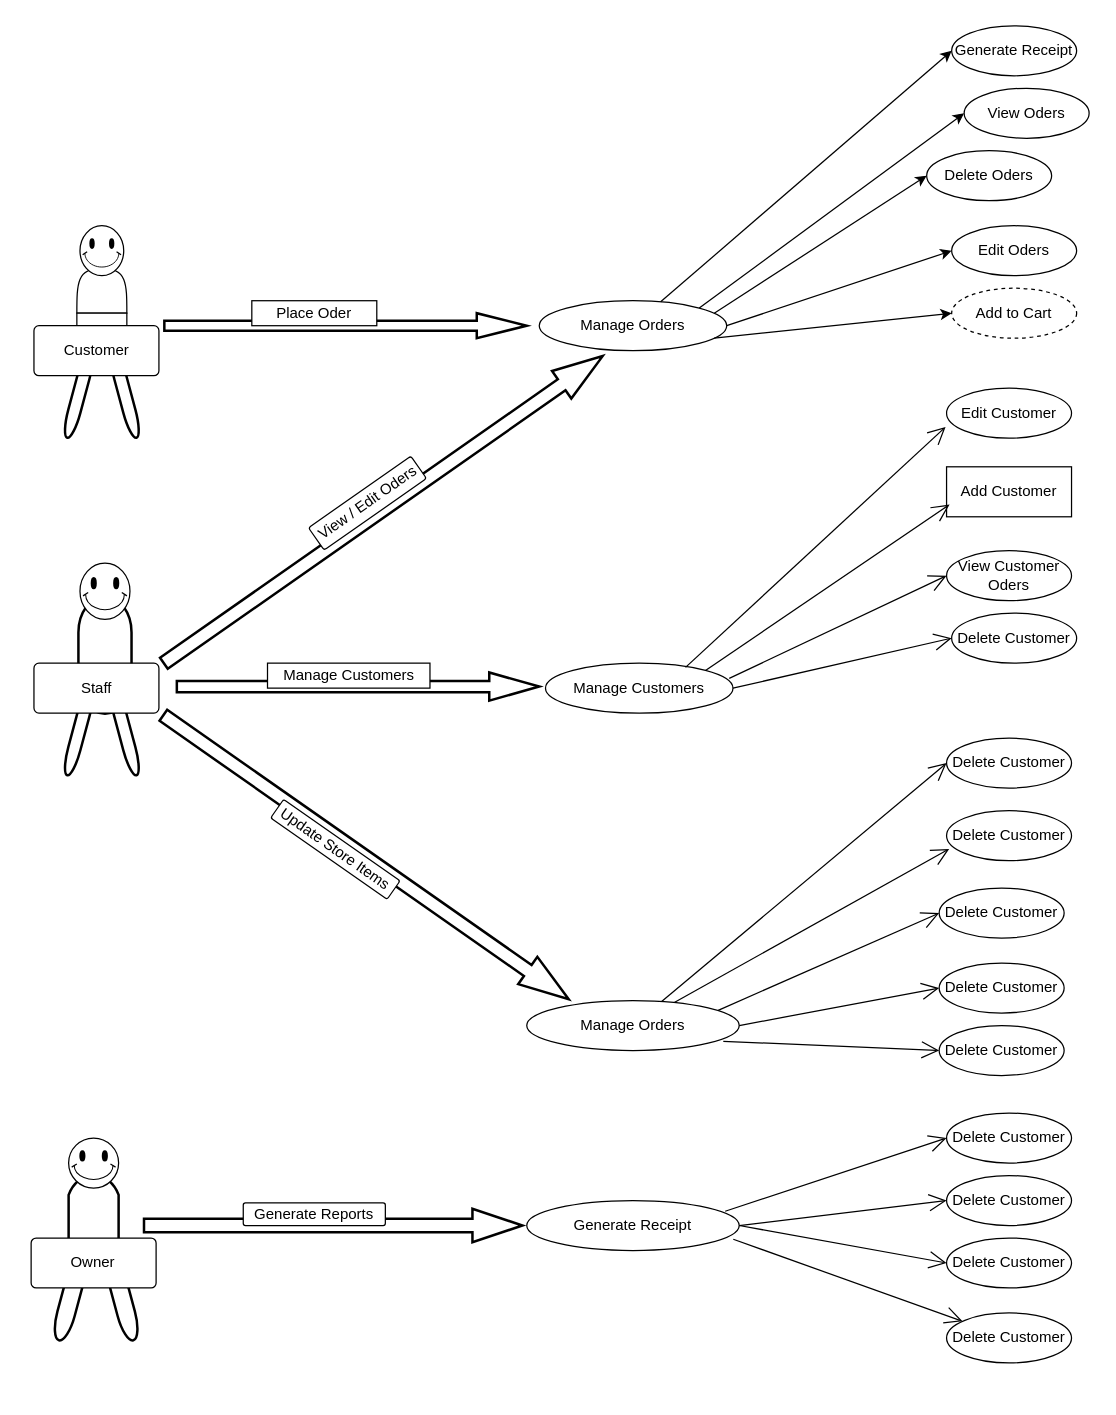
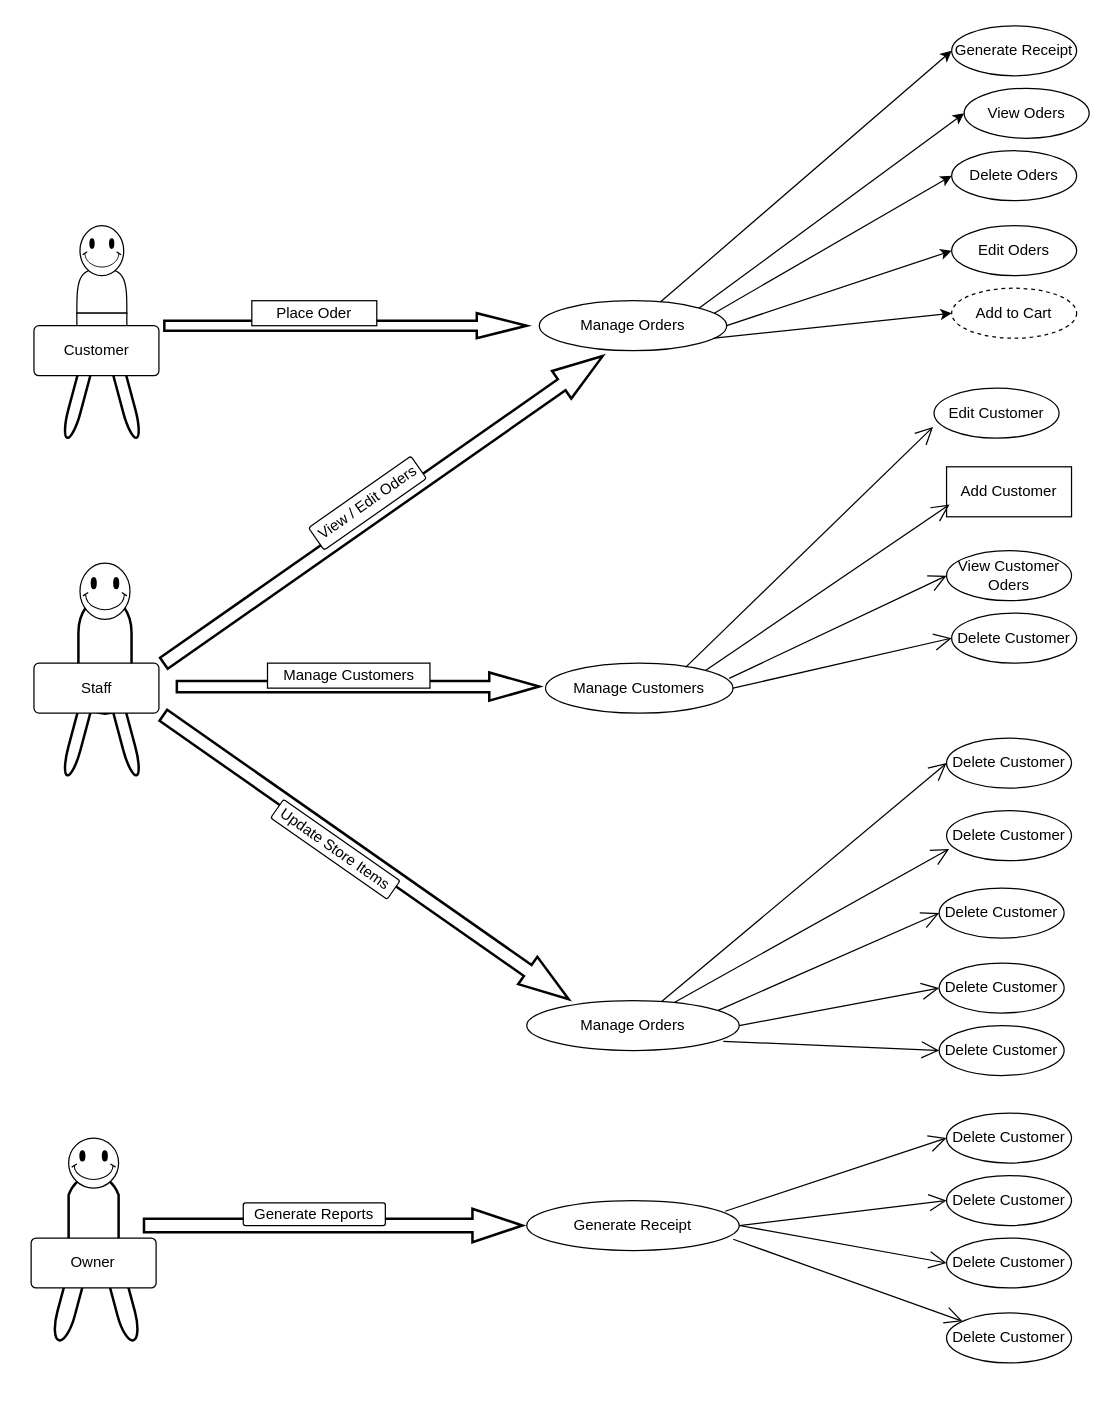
(989, 176) -> (1014, 176)
(1009, 413) -> (997, 413)
